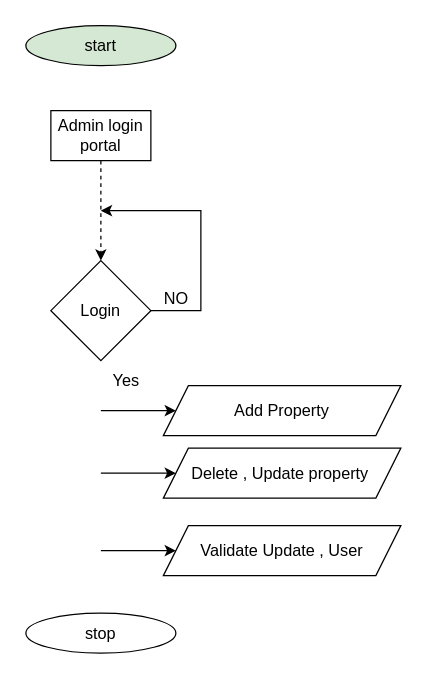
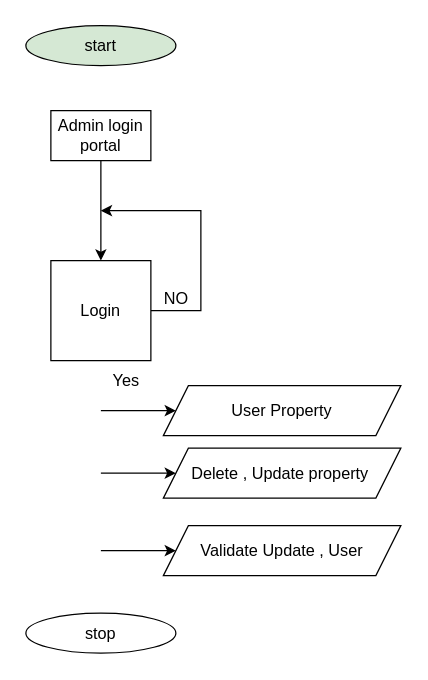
(101, 207) -> (101, 207)
(101, 311) -> (101, 311)
(282, 411) -> (282, 411)
